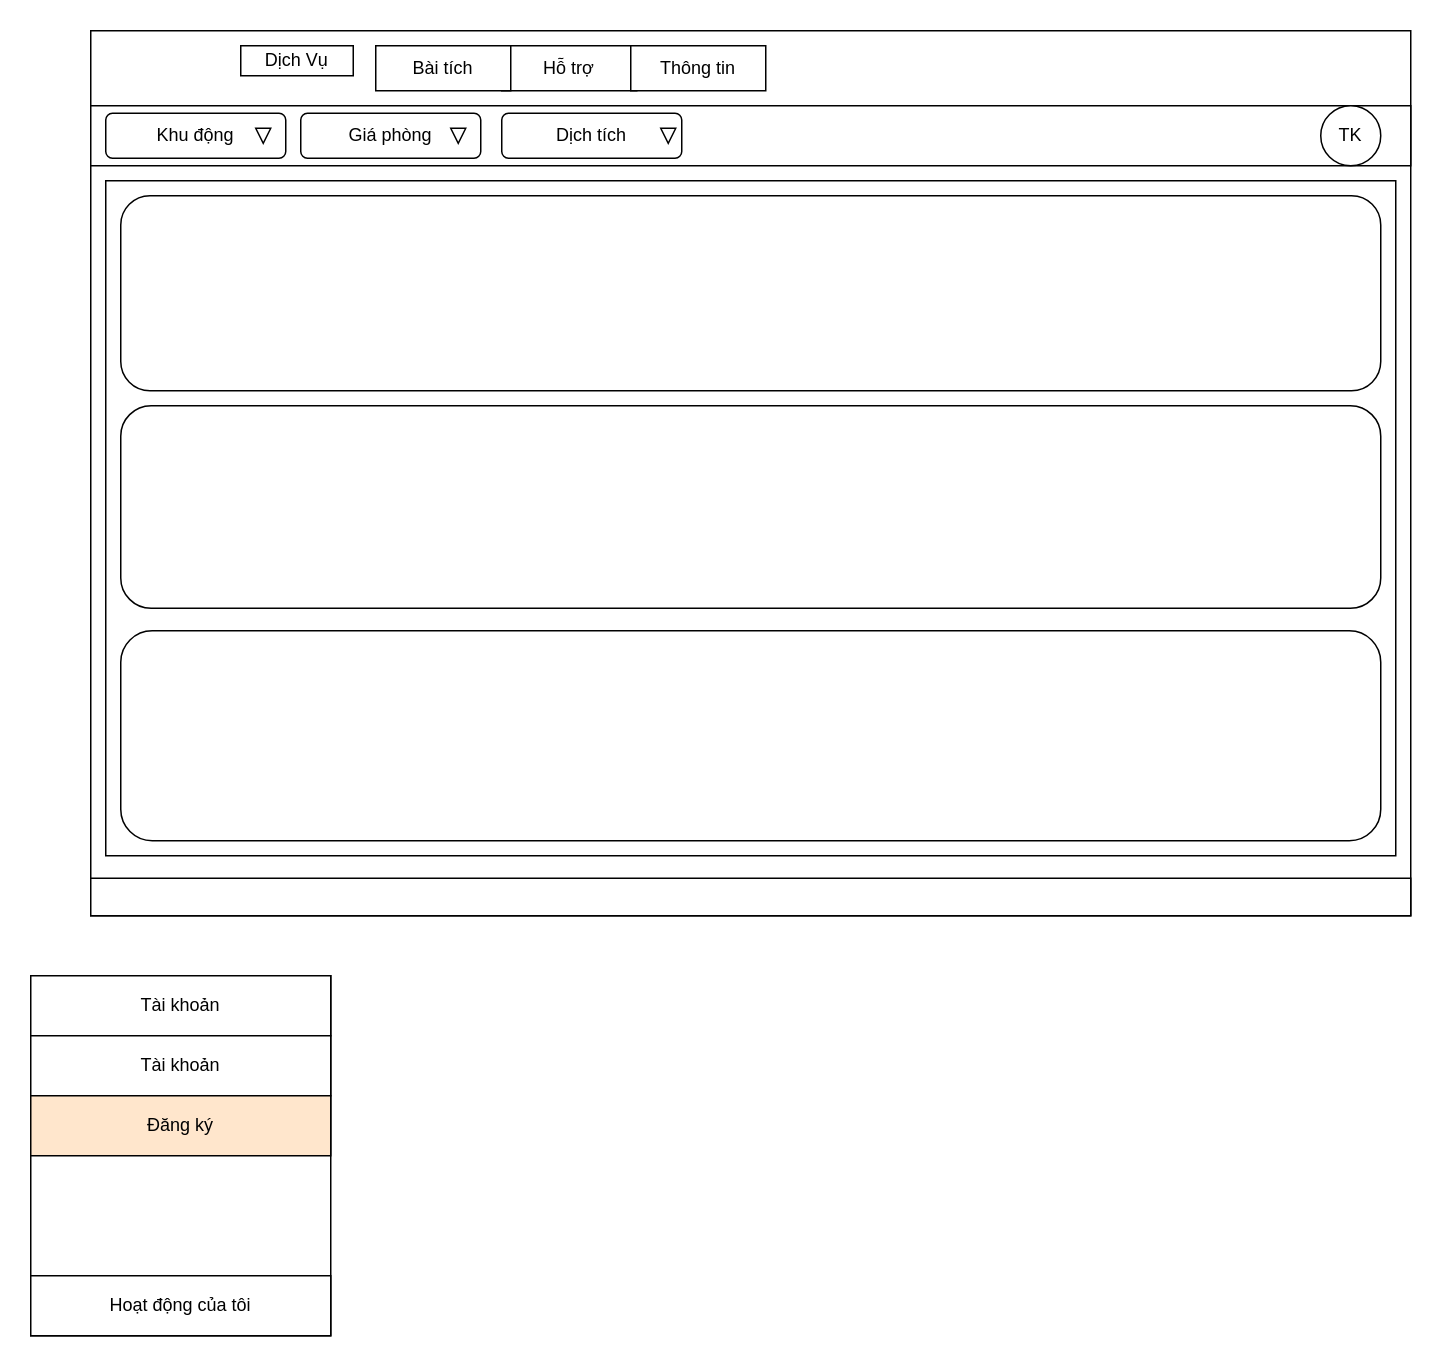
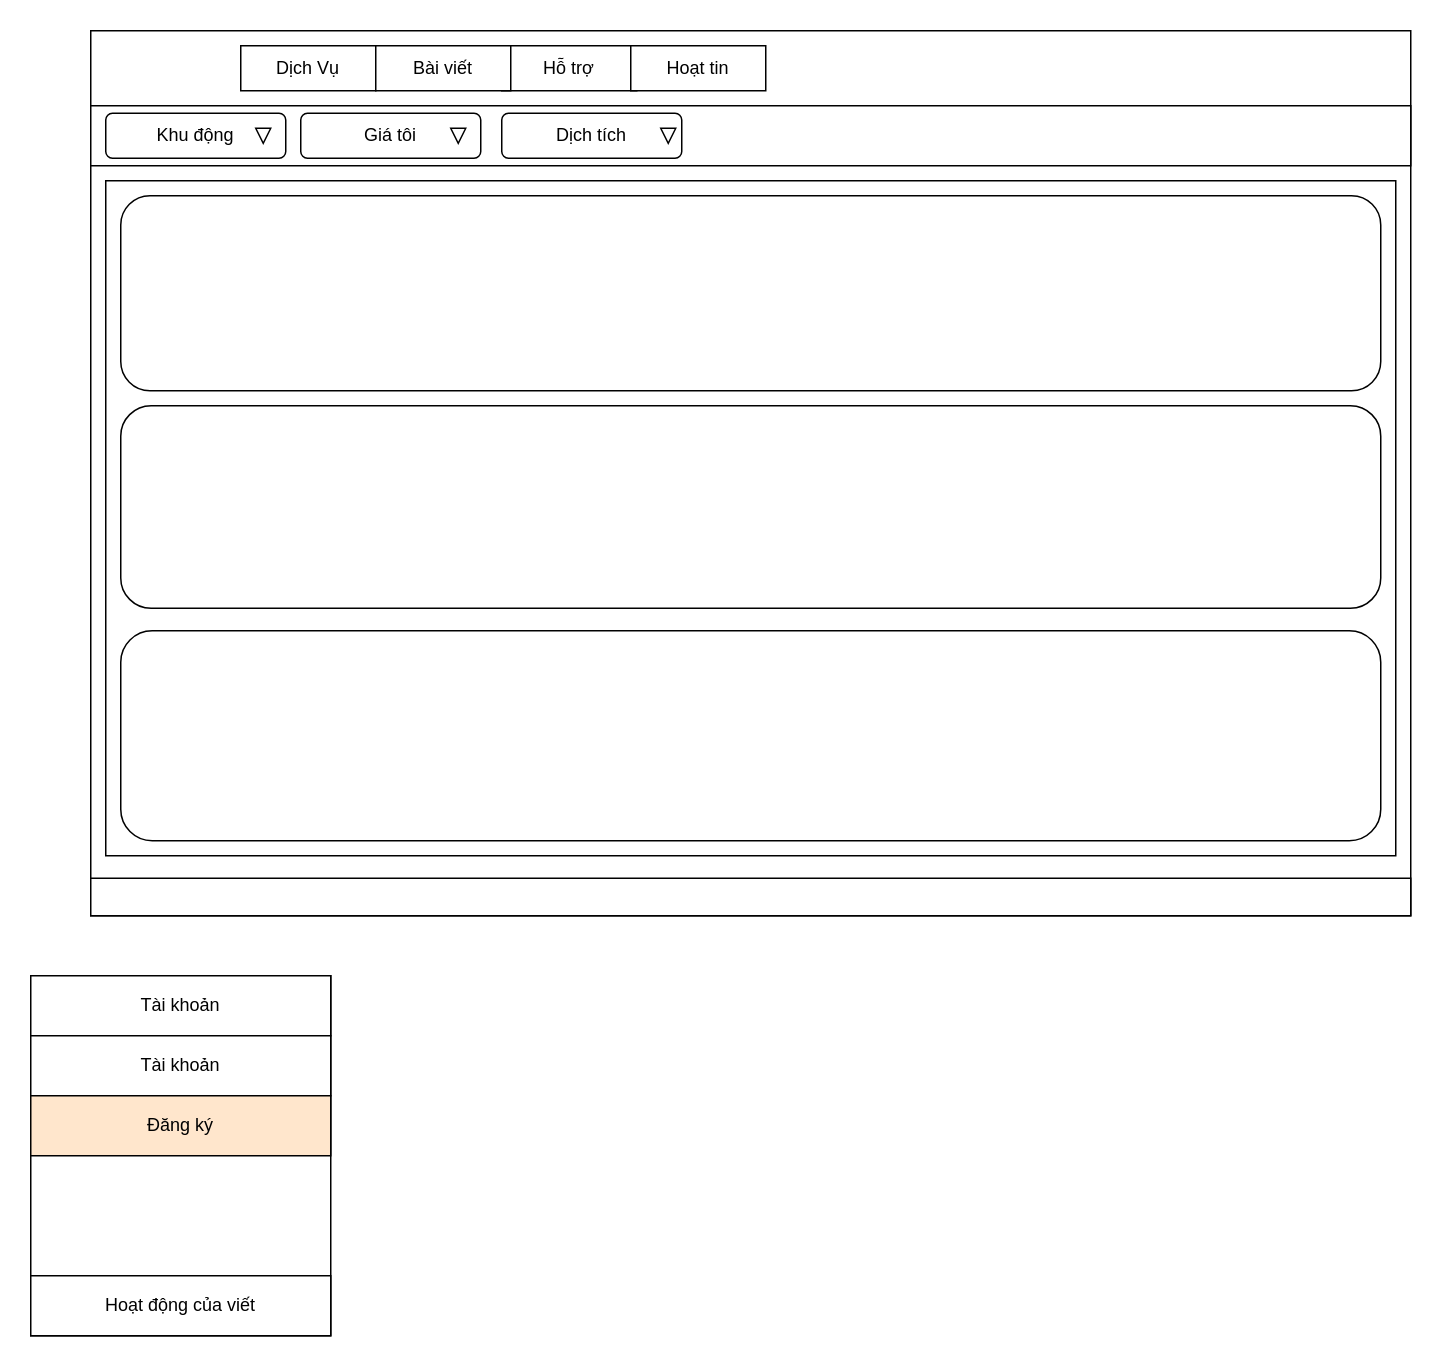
(297, 61) -> (308, 68)
(443, 68) -> (443, 68)
(698, 68) -> (698, 68)
(391, 136) -> (391, 136)
(1351, 136) -> none
(181, 1306) -> (181, 1306)
